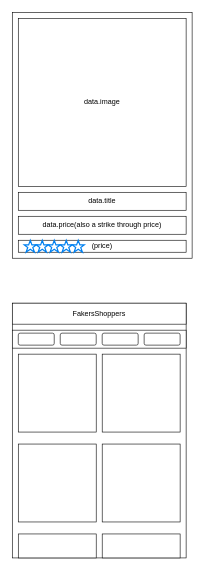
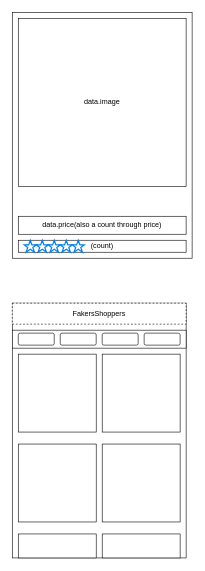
(102, 201) -> none
(102, 225) -> (102, 225)
(102, 246) -> (102, 246)
(99, 314) -> (99, 314)
